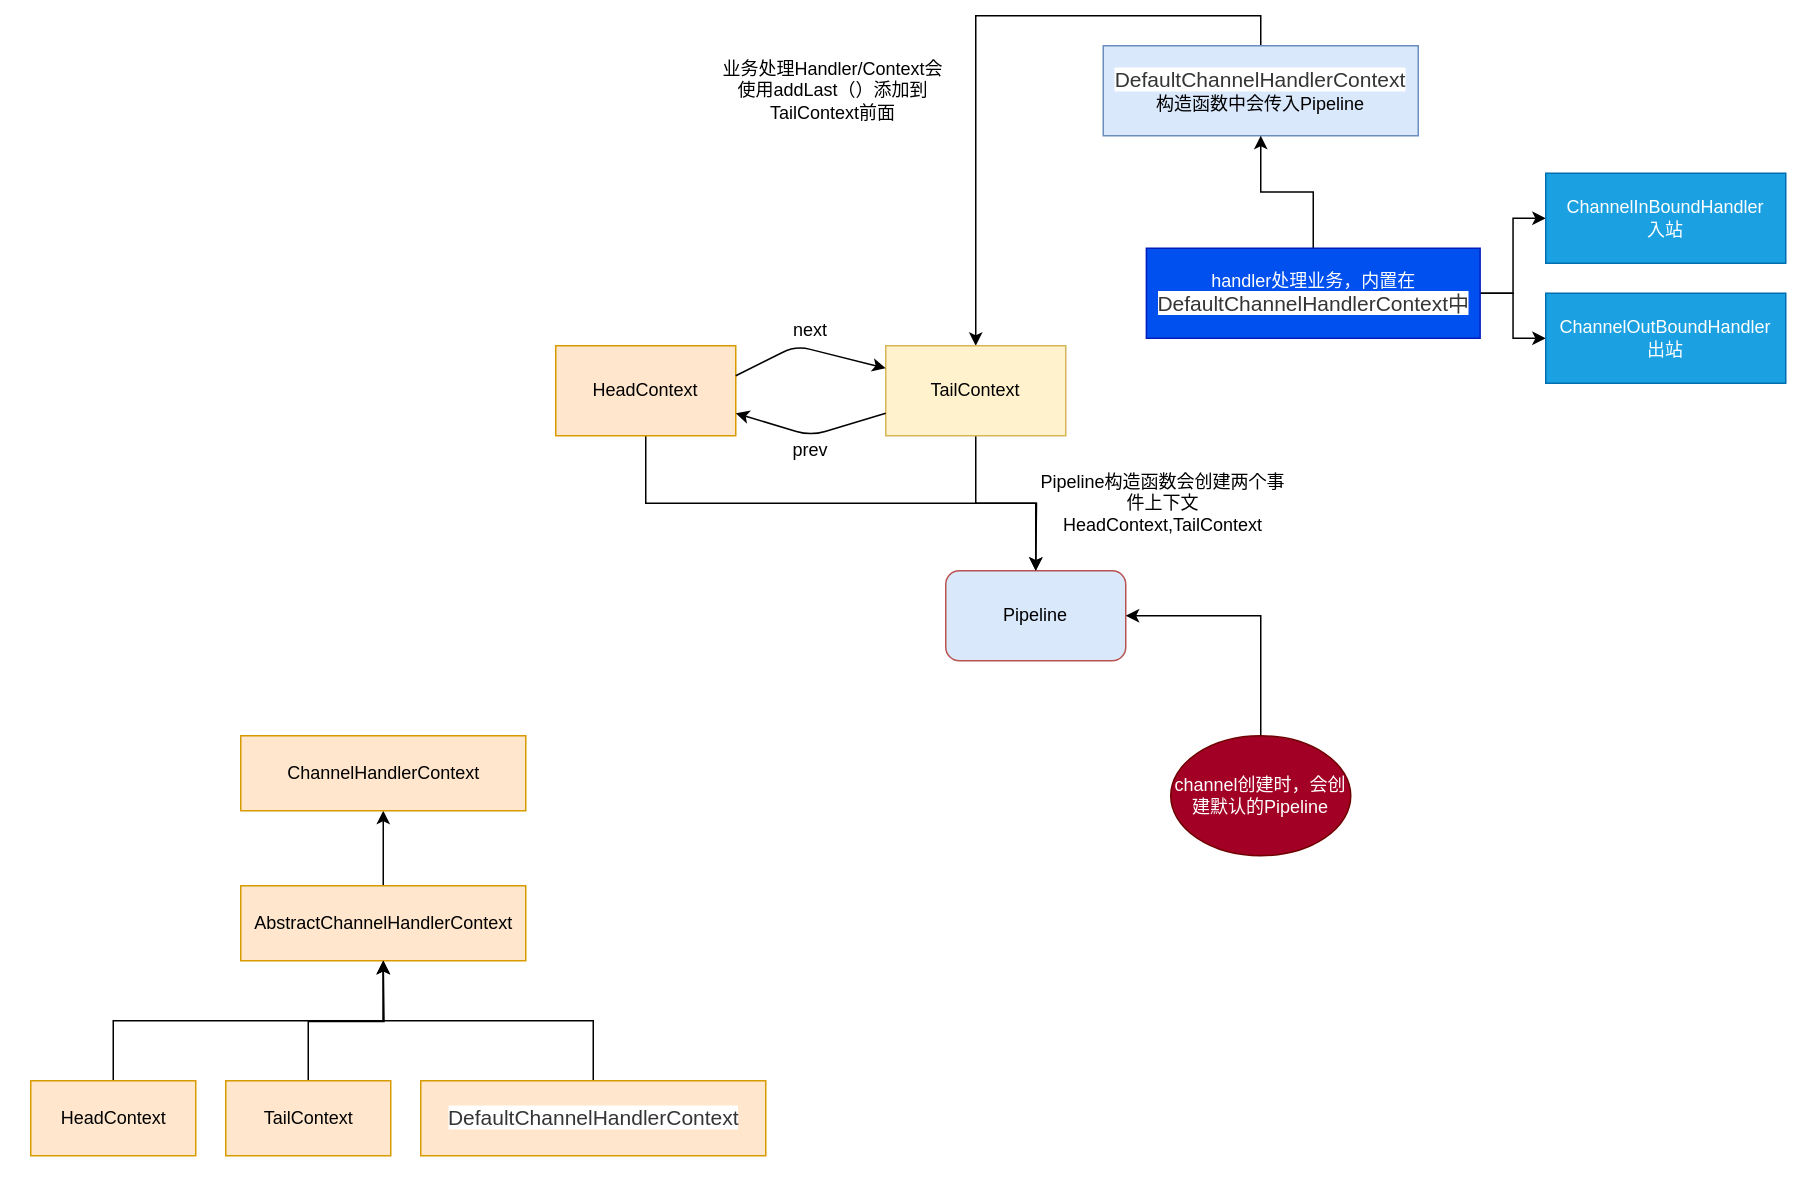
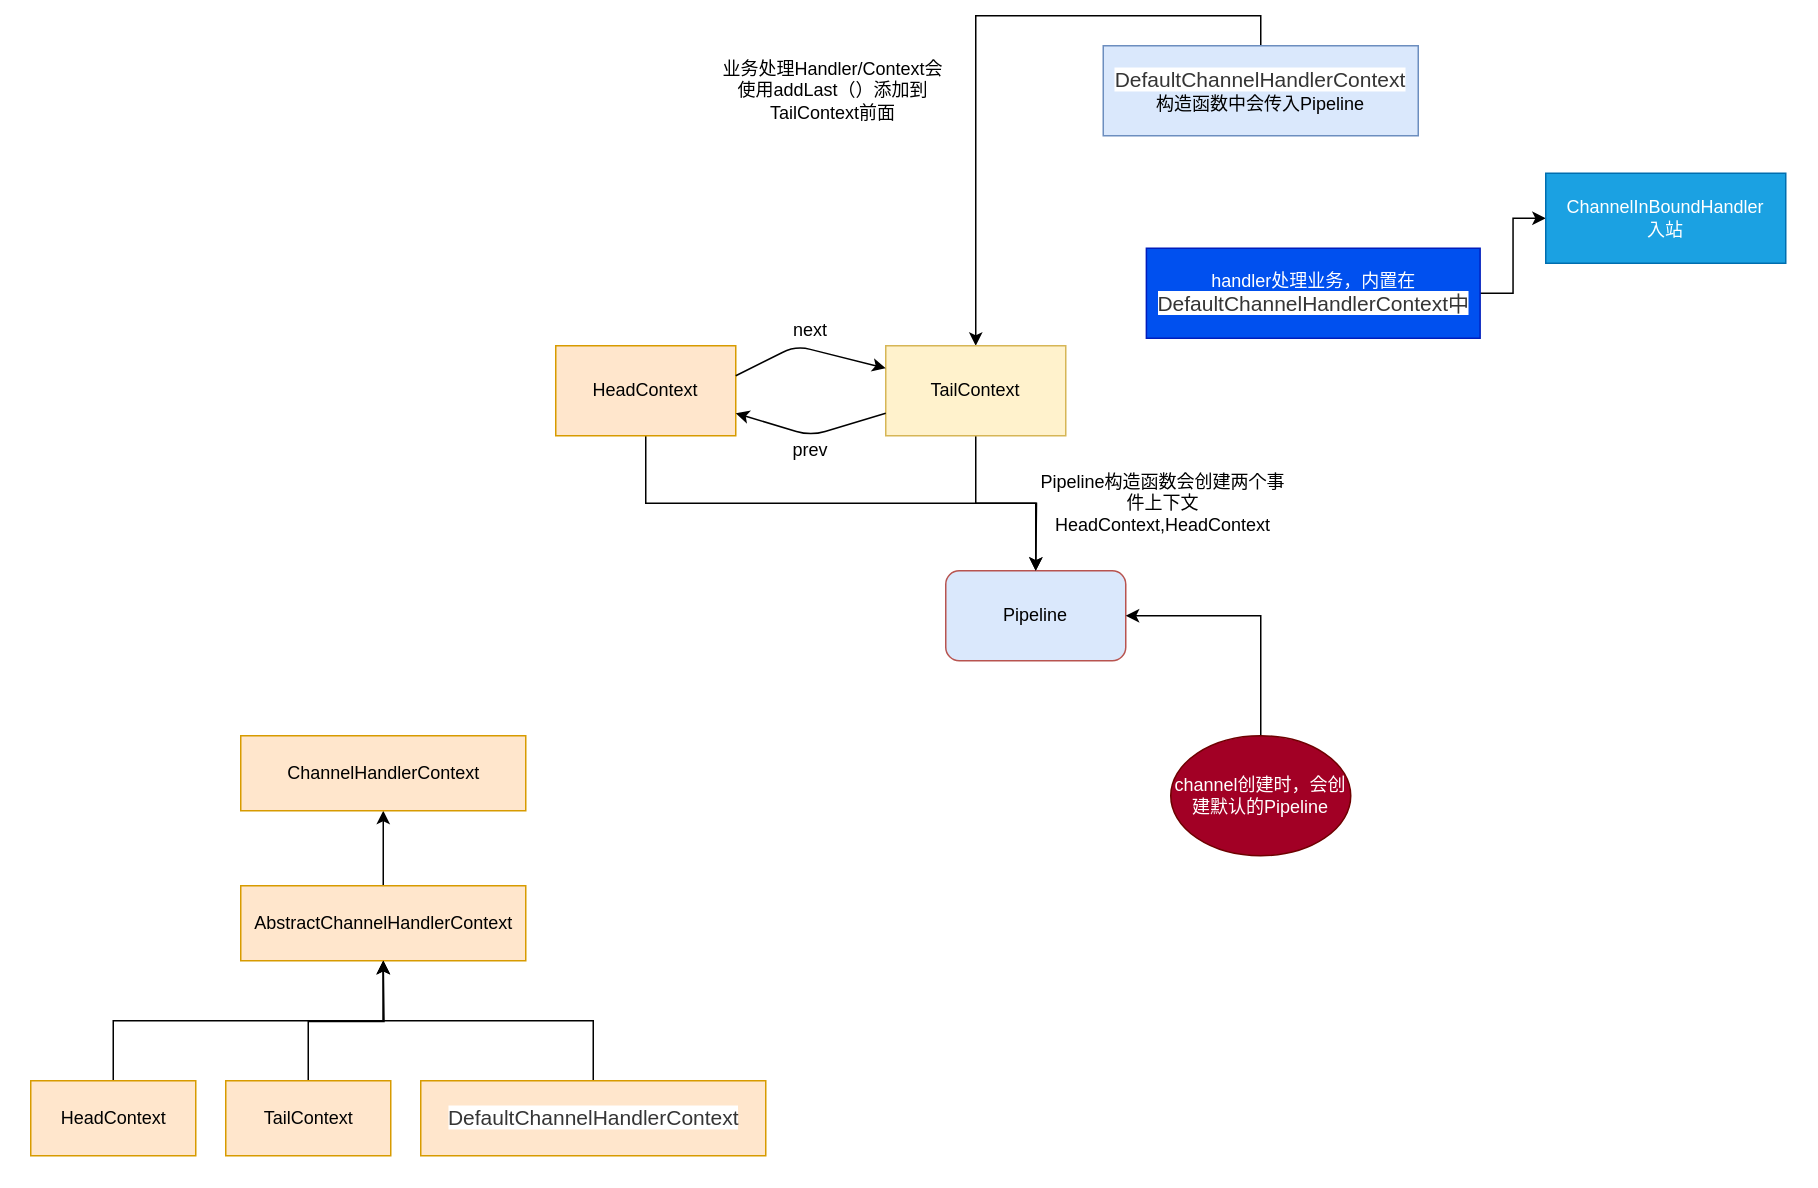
(1292, 192) -> none
(1513, 328) -> none
(1666, 338) -> none
(1163, 503) -> (1163, 503)
